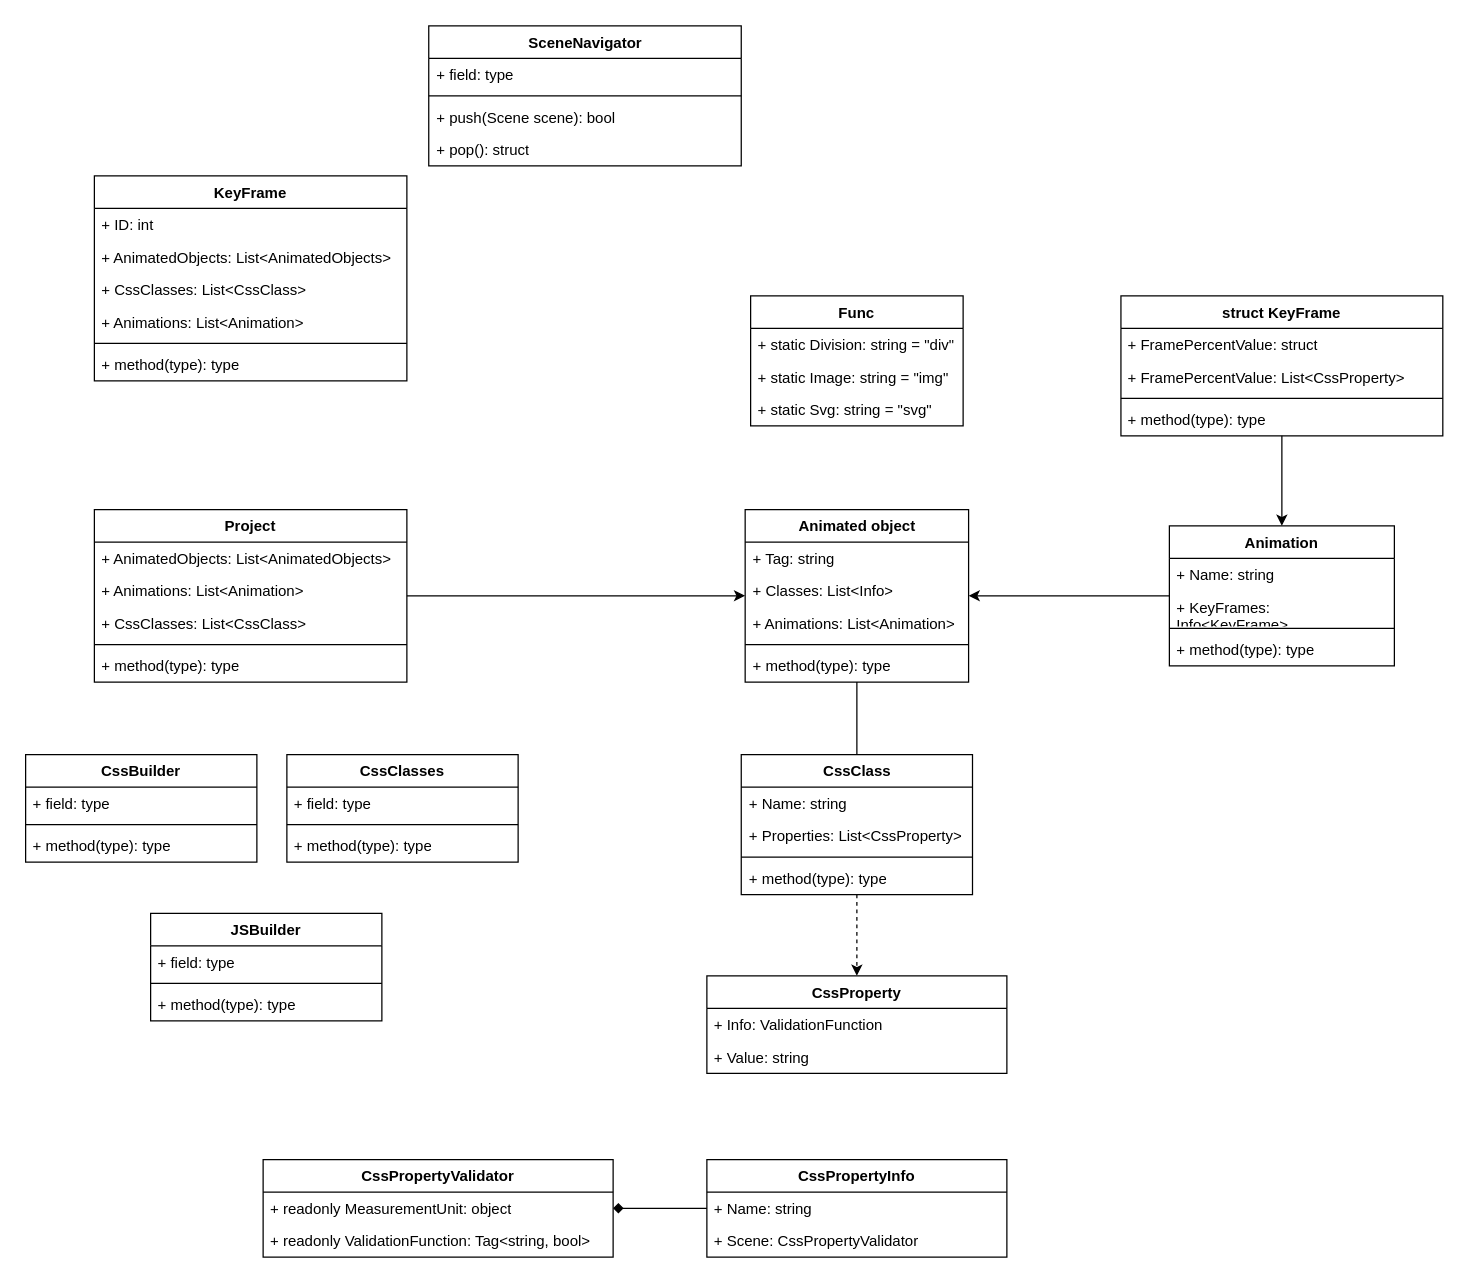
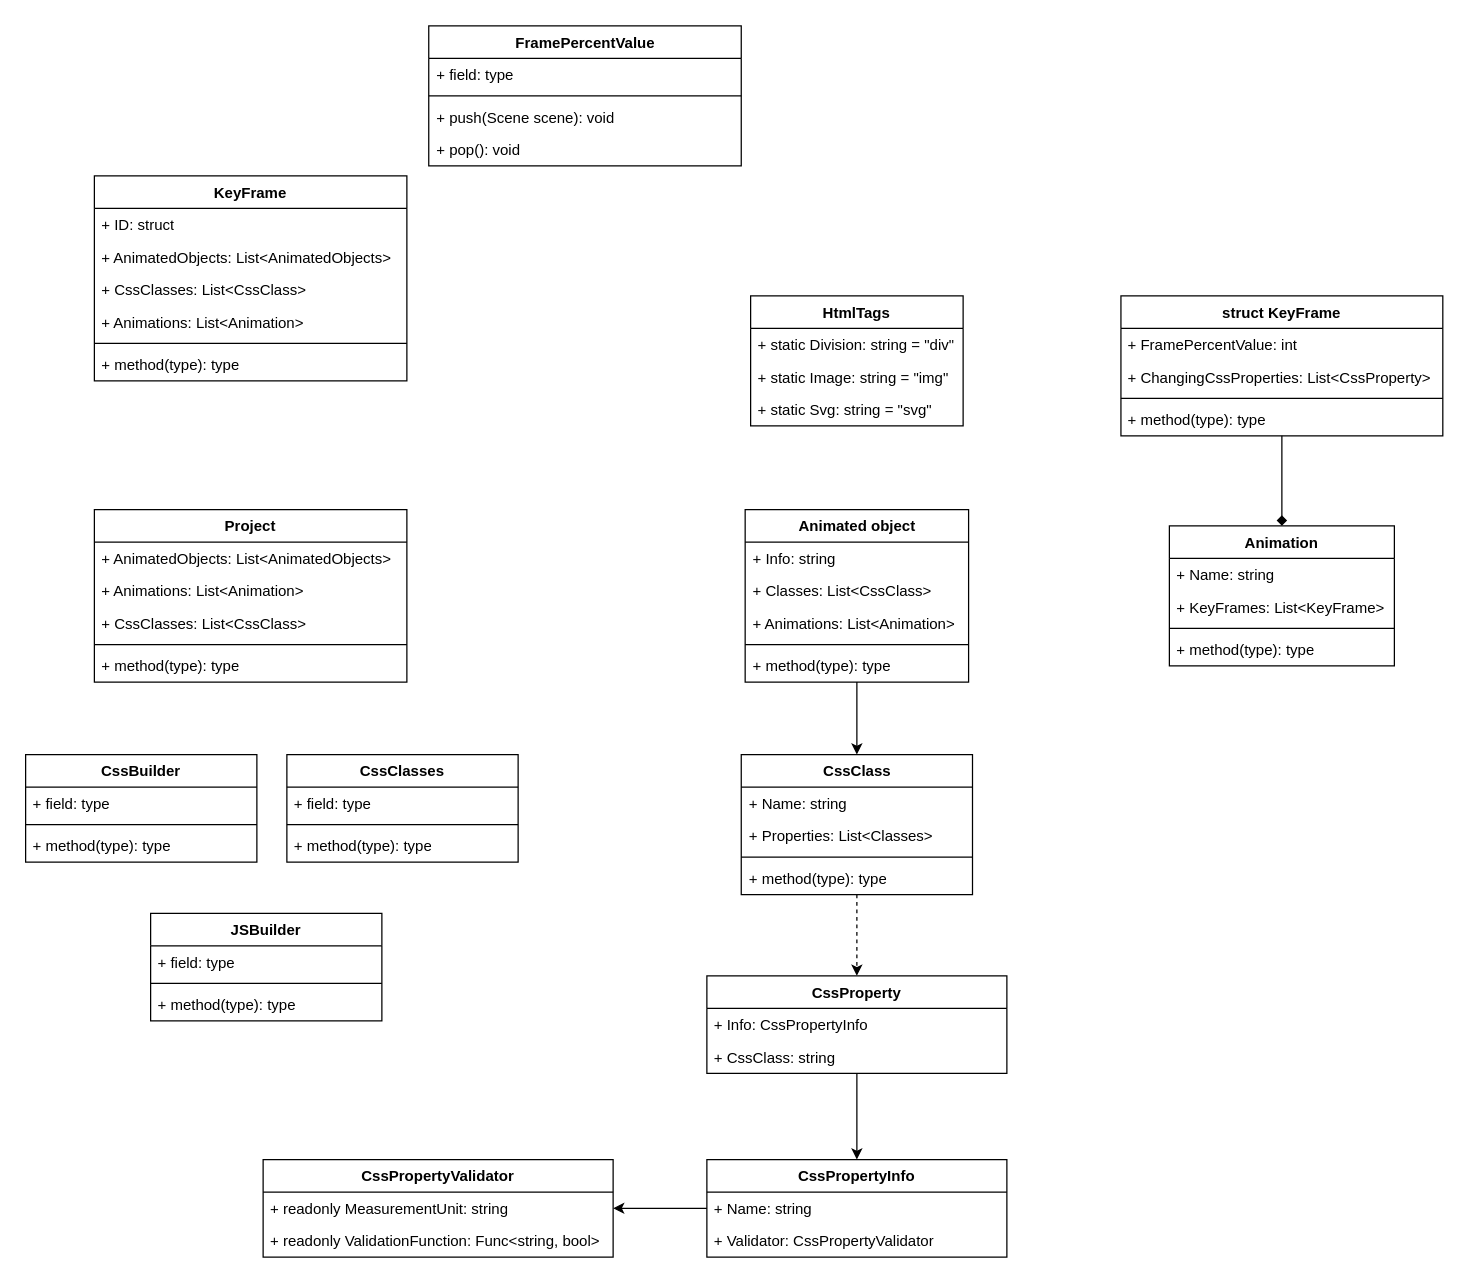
(586, 43) -> (586, 43)
(532, 118) -> (532, 118)
(494, 151) -> (484, 151)
(132, 226) -> (146, 226)
(857, 313) -> (857, 313)
(1234, 346) -> (1219, 346)
(1278, 378) -> (1283, 387)
(1282, 516) -> (1282, 515)
(800, 560) -> (804, 560)
(832, 592) -> (846, 592)
(572, 596) -> none
(1072, 596) -> none
(1283, 617) -> (1282, 608)
(857, 748) -> (857, 744)
(859, 846) -> (851, 837)
(812, 1026) -> (807, 1026)
(768, 1058) -> (780, 1058)
none -> (857, 1113)
(624, 1208) -> (623, 1208)
(402, 1210) -> (400, 1210)
(826, 1242) -> (839, 1242)
(439, 1251) -> (439, 1251)
